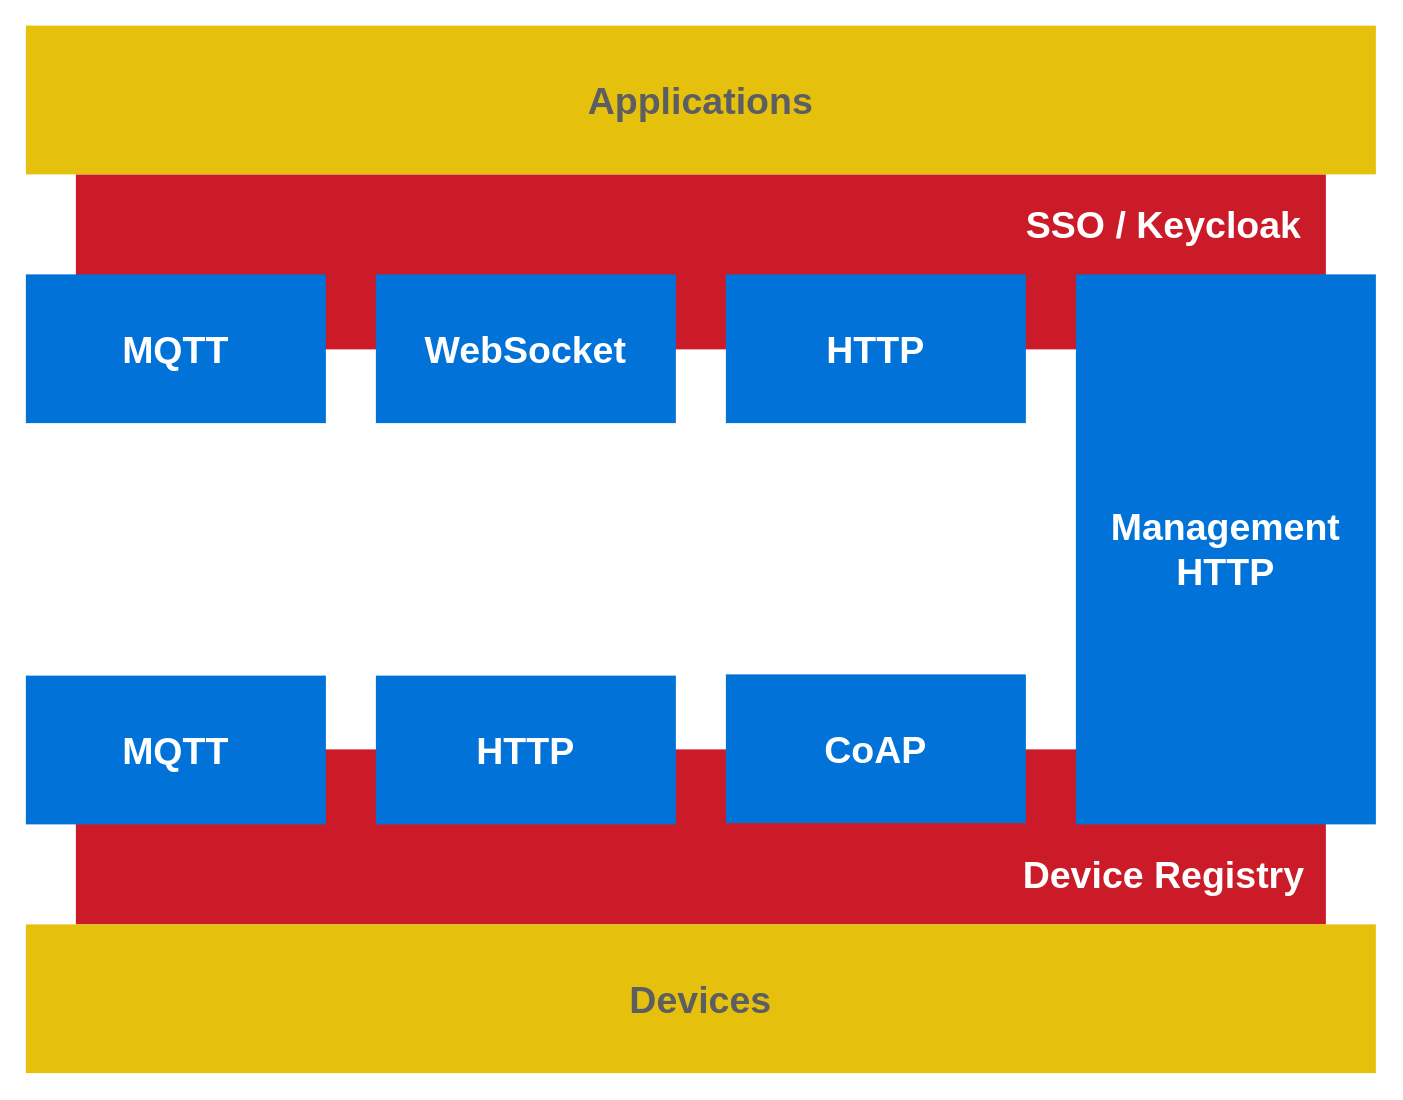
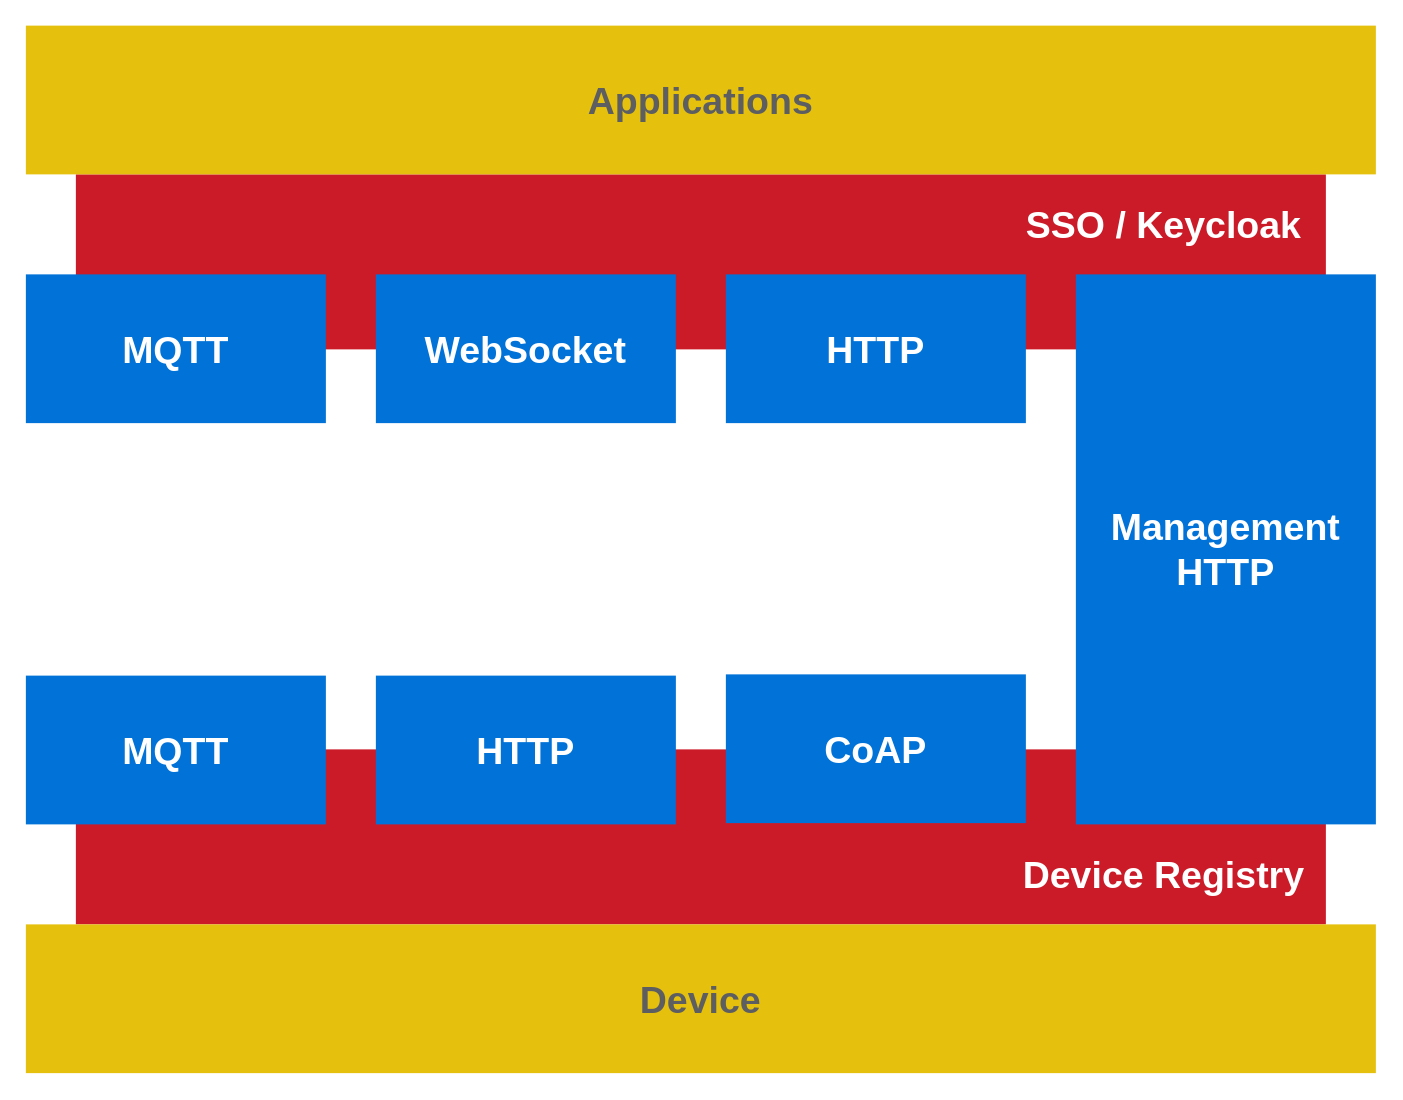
(701, 999) -> (701, 999)
